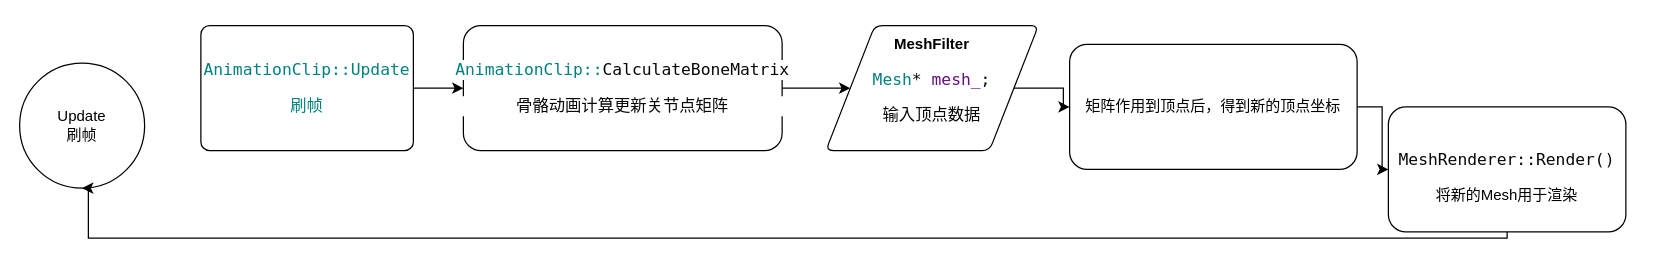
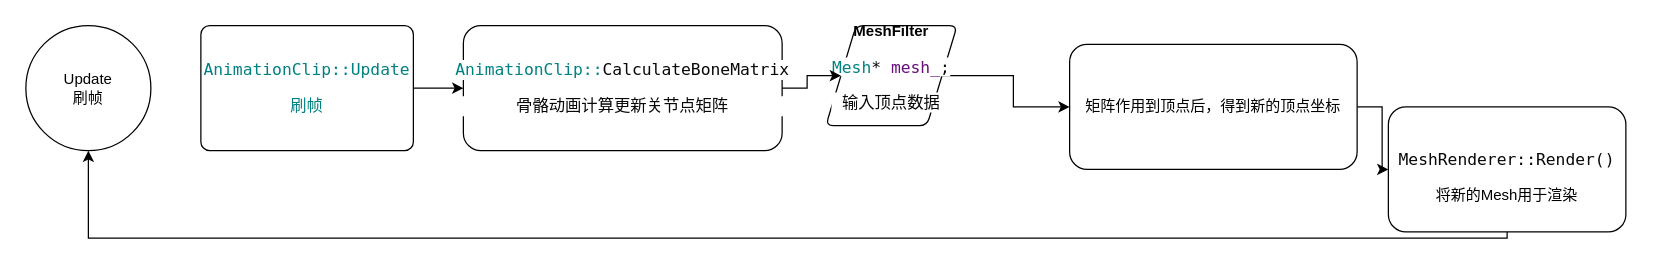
(932, 88) -> (891, 76)
(82, 126) -> (88, 88)
